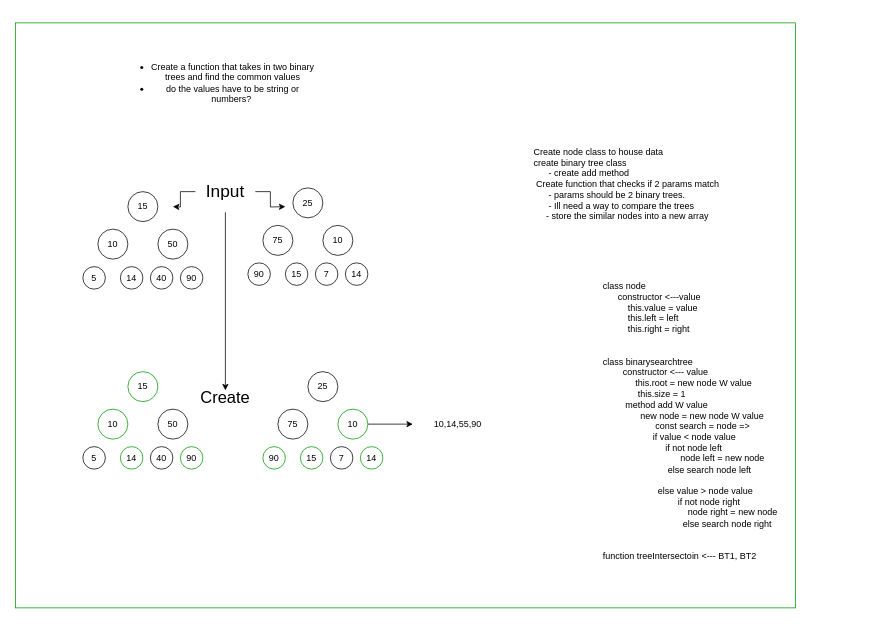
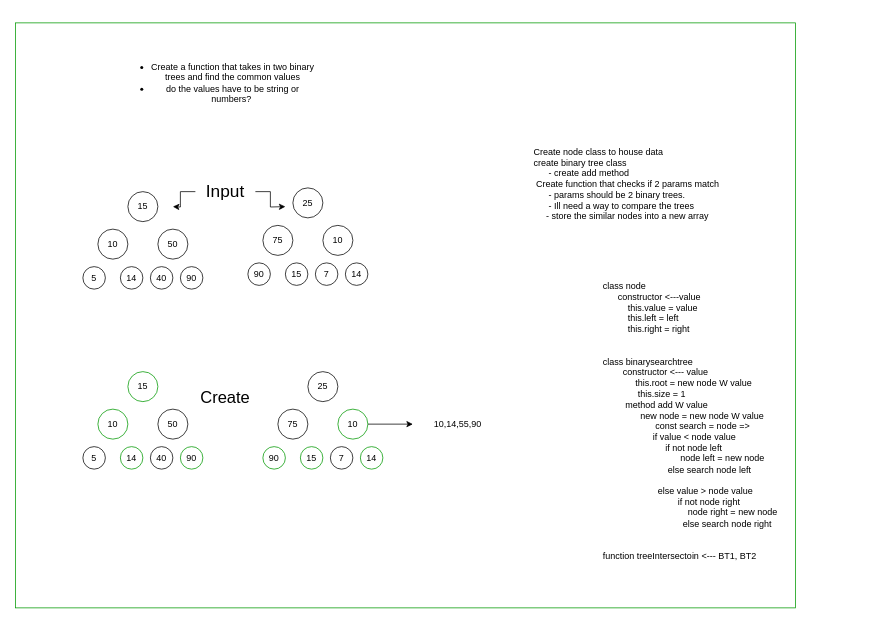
(225, 298) -> none
